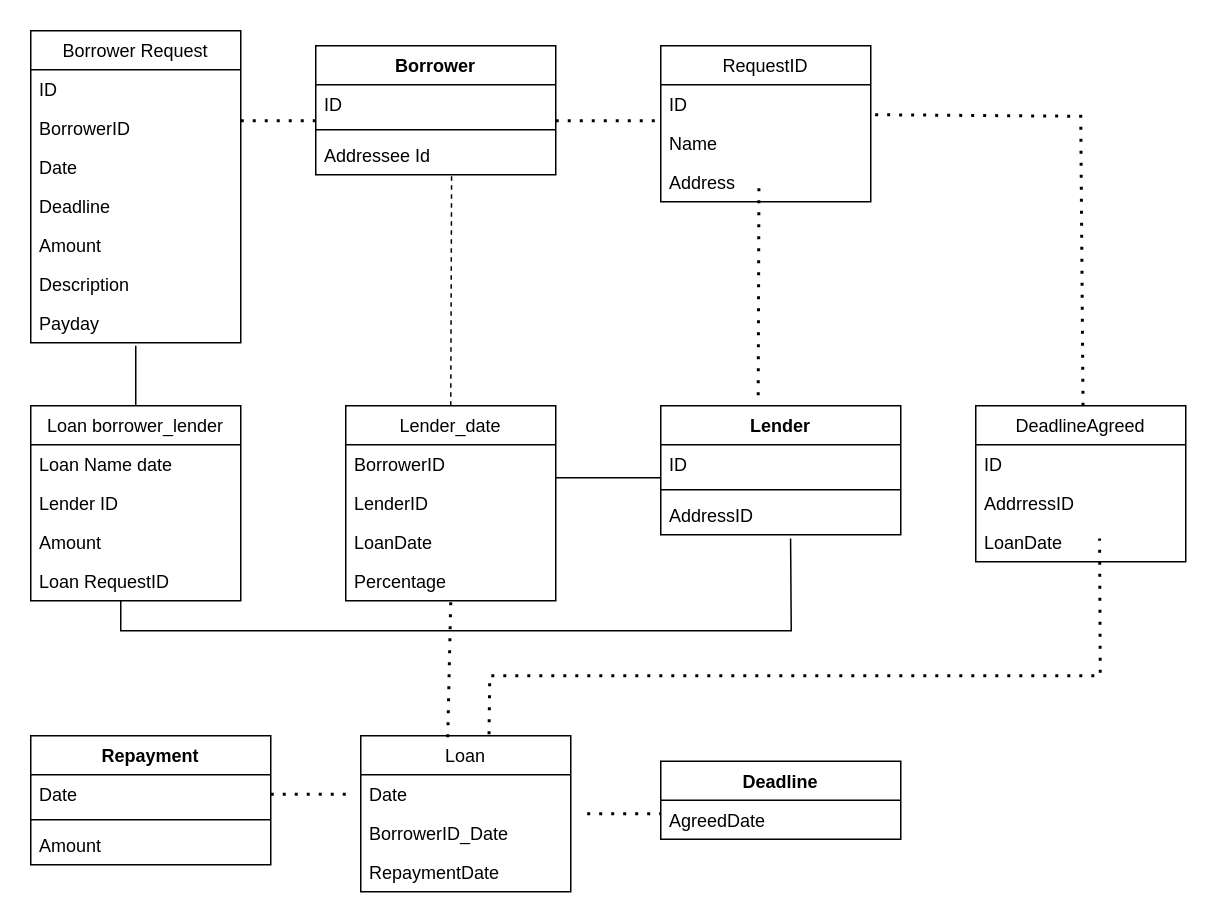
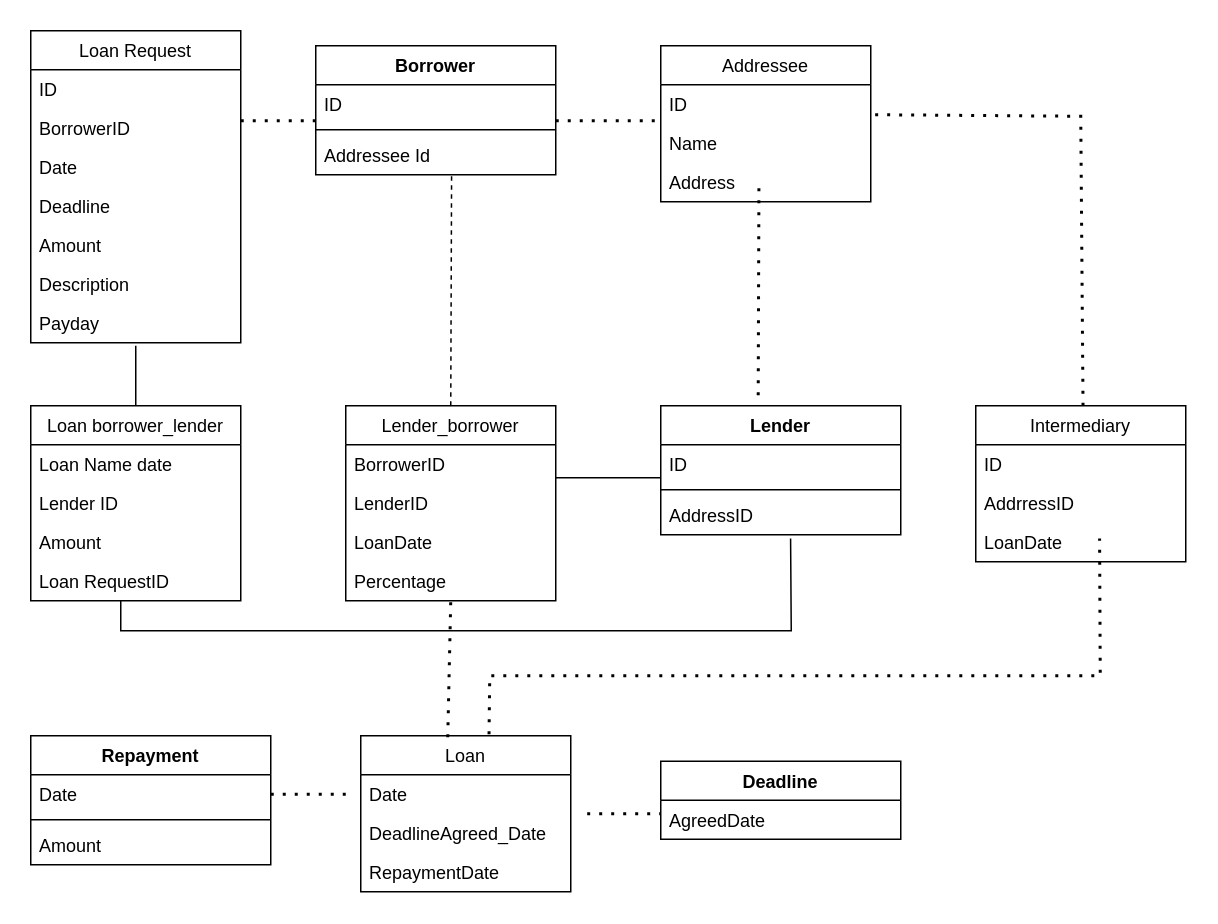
(135, 51) -> (135, 51)
(765, 66) -> (765, 66)
(450, 426) -> (450, 426)
(1080, 426) -> (1080, 426)
(445, 834) -> (460, 834)
